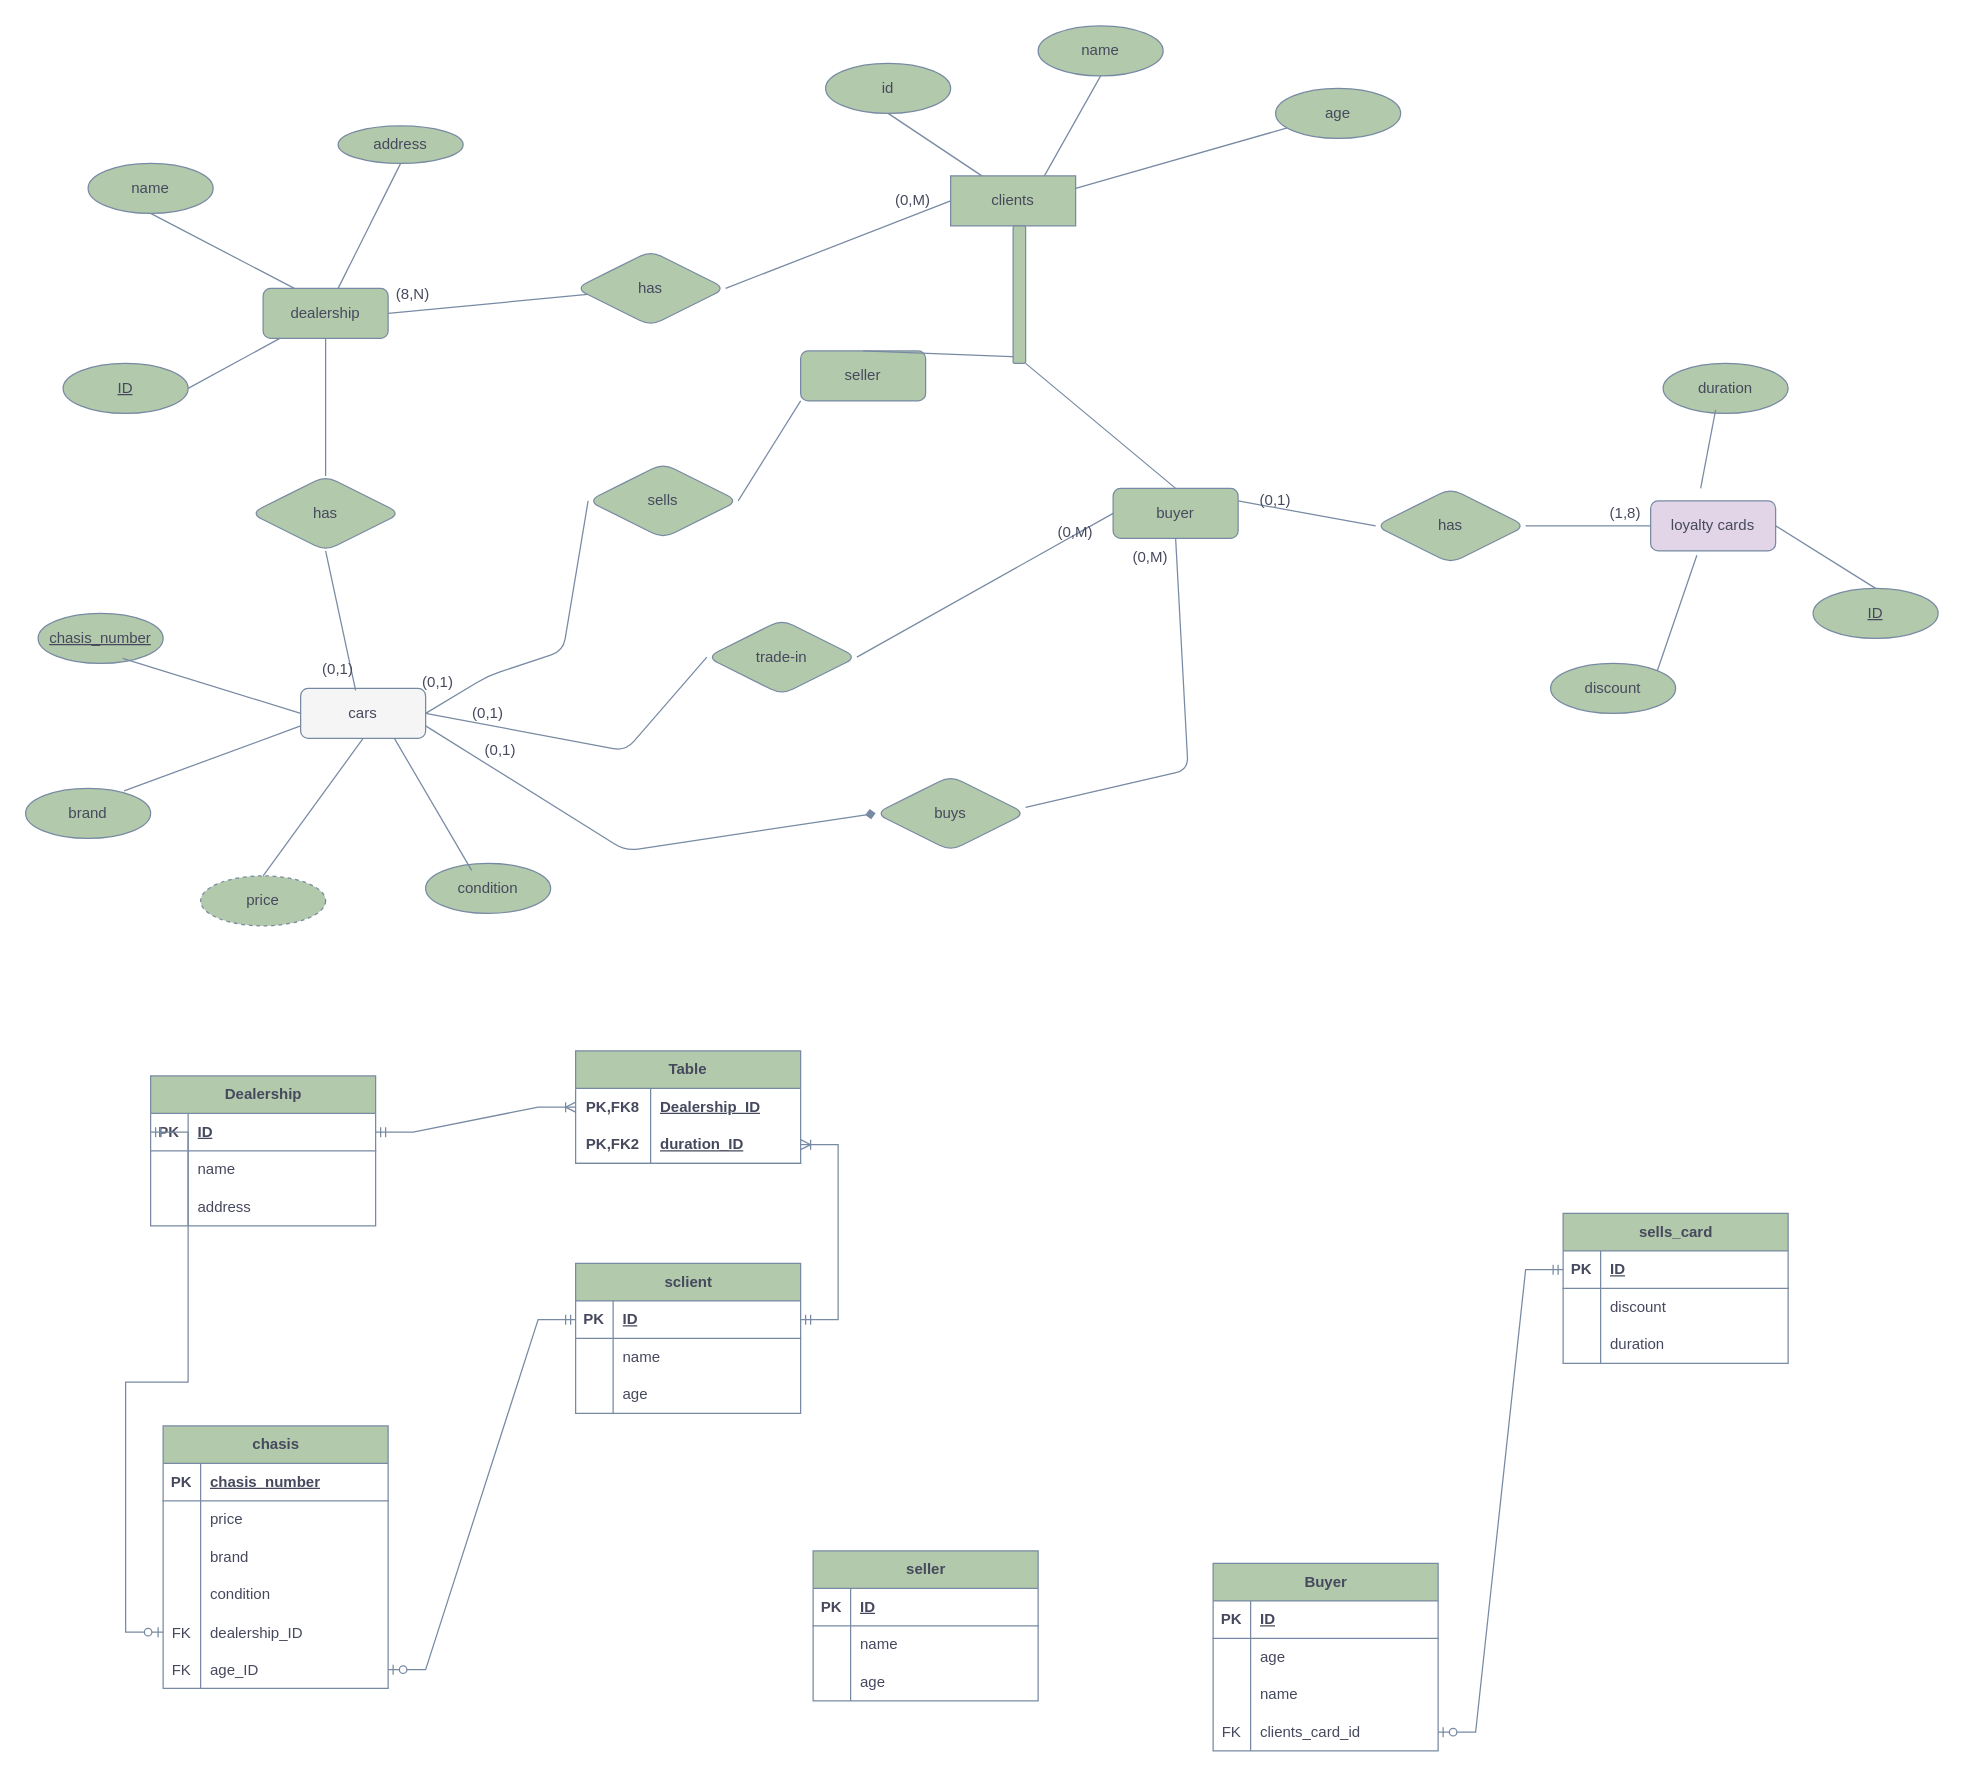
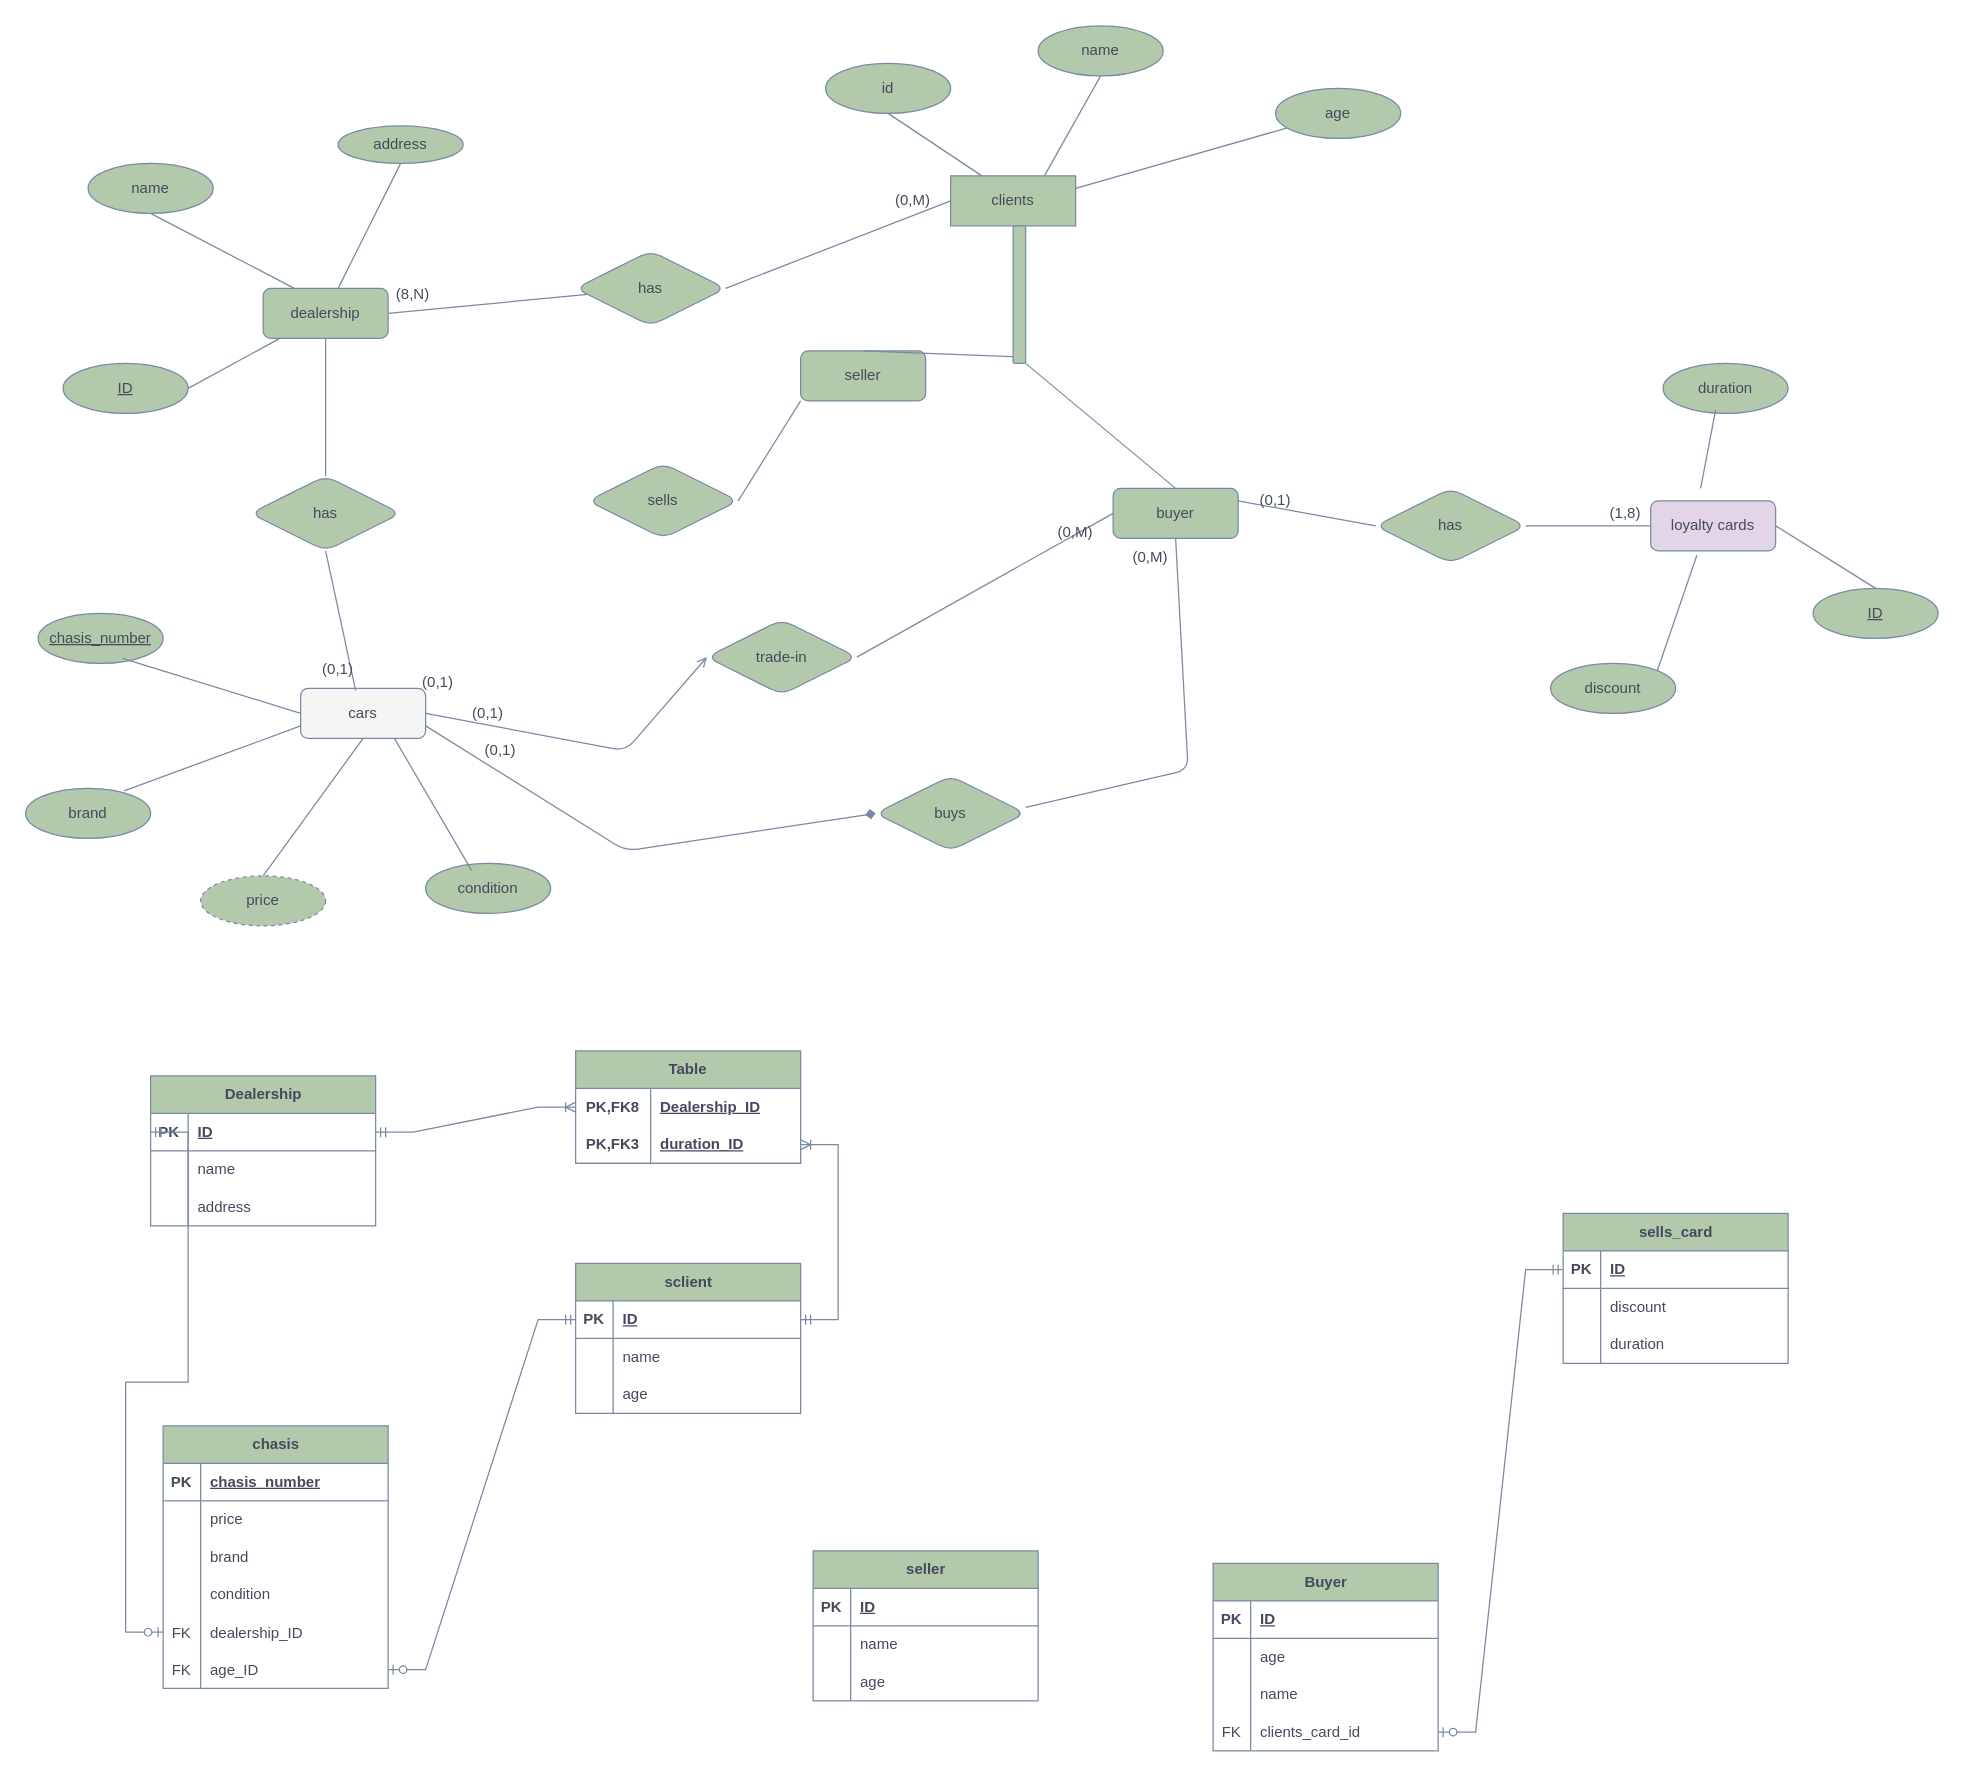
(563, 646) -> none
(704, 661) -> (703, 661)
(613, 1144) -> (613, 1144)
